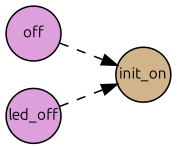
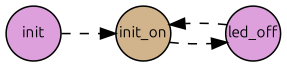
(34, 34) -> (34, 34)
none -> (190, 44)
